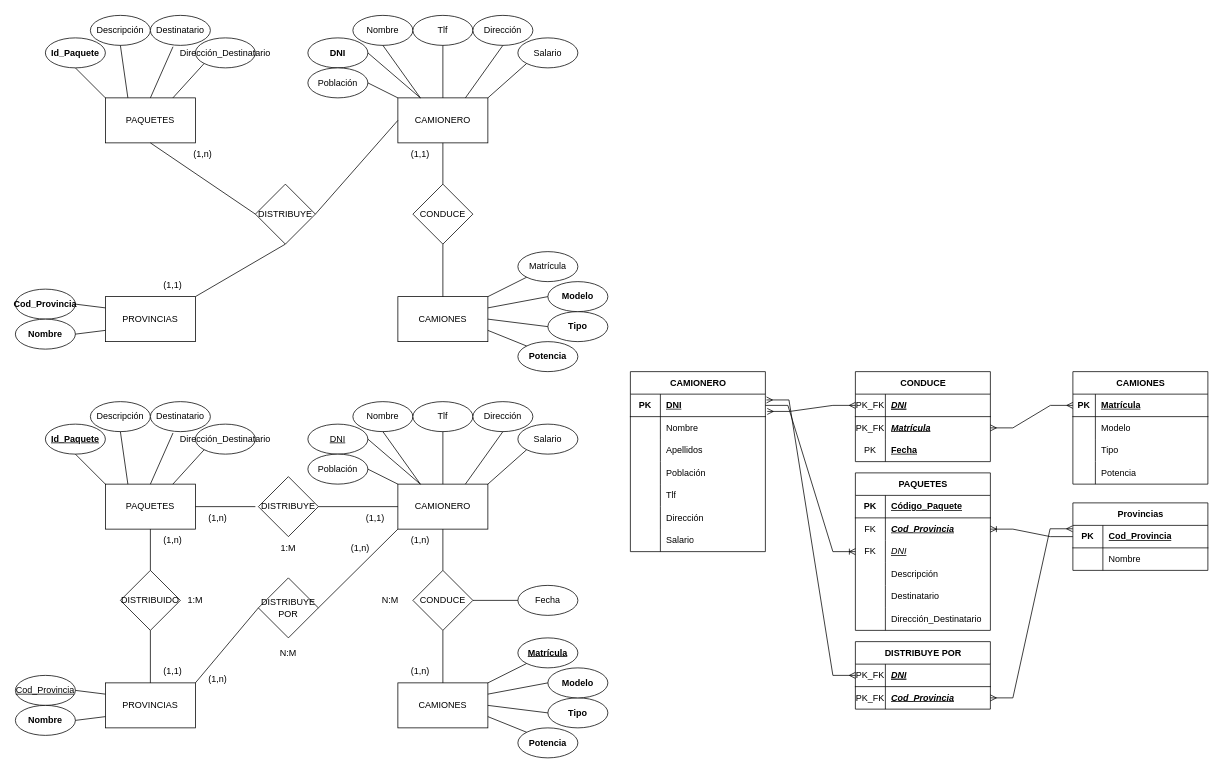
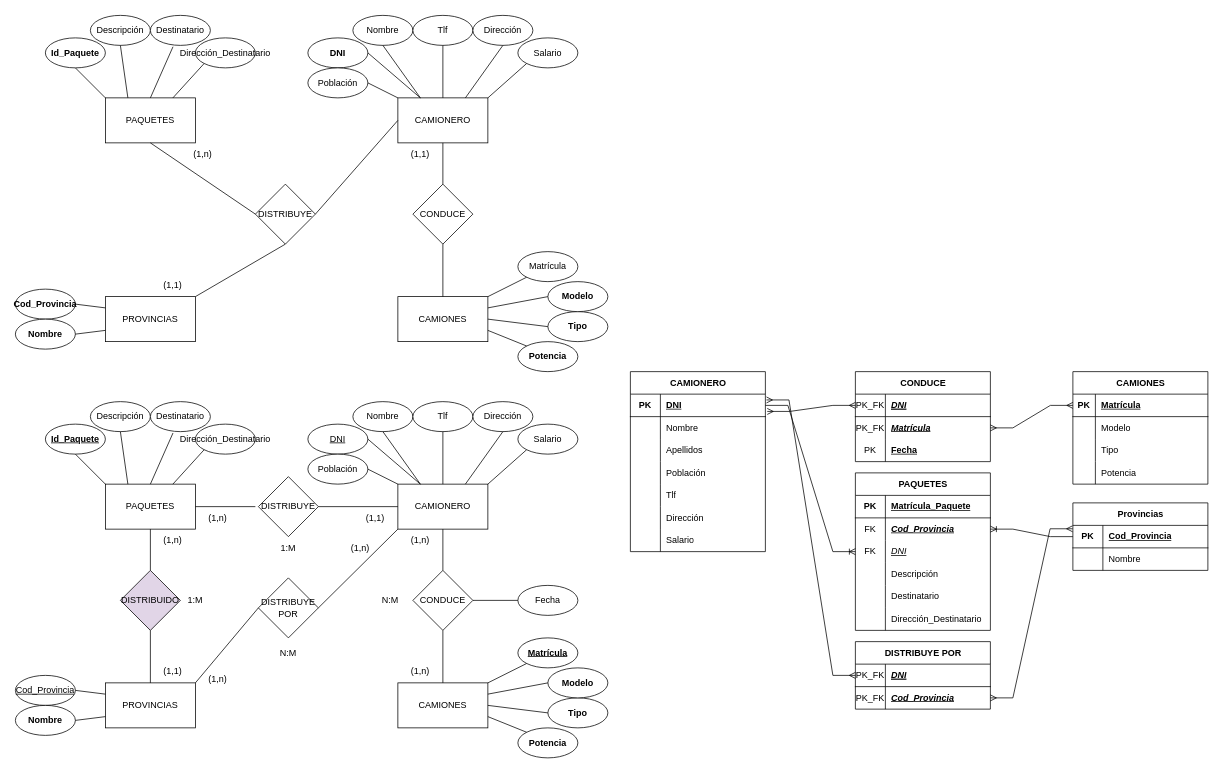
(925, 507) -> (933, 507)
(150, 600) -> (150, 600)
